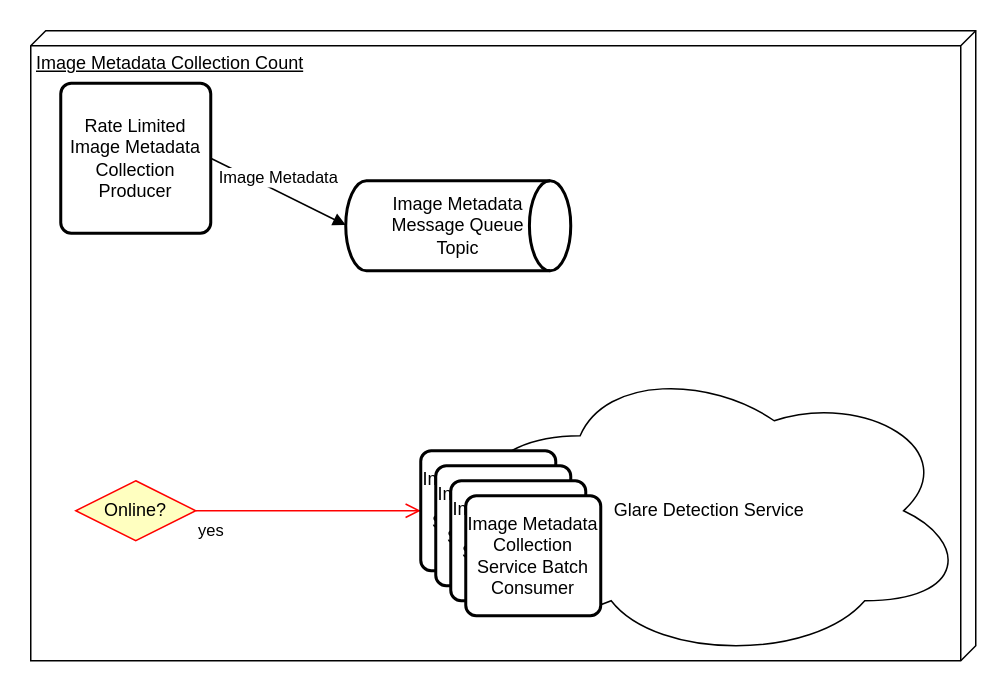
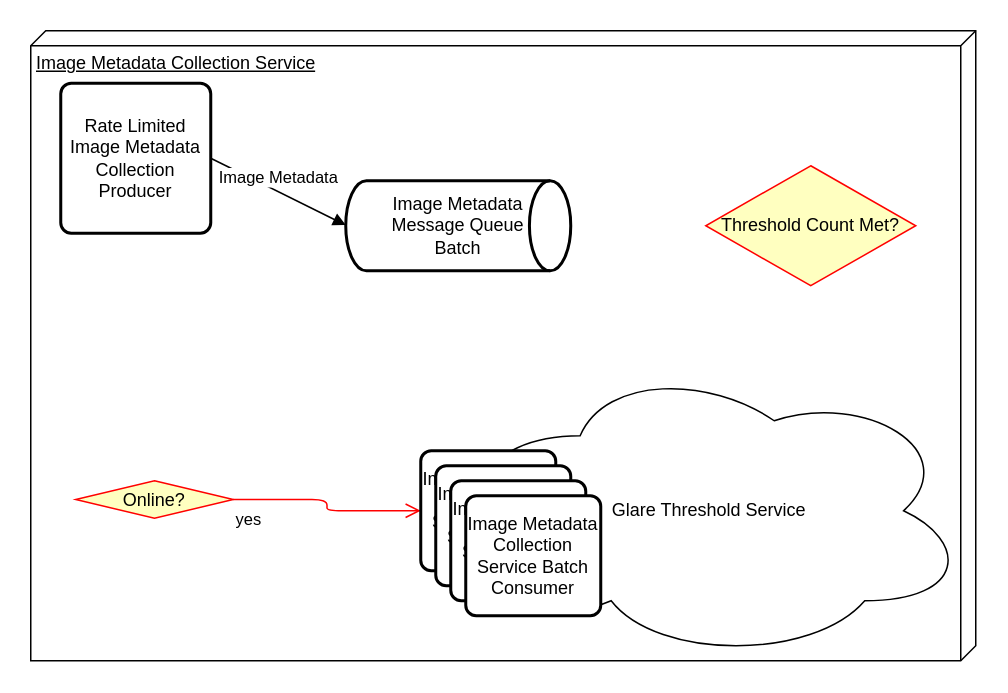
(179, 64) -> (187, 64)
(458, 226) -> (458, 226)
none -> (811, 226)
(136, 511) -> (155, 500)
(710, 511) -> (710, 511)
